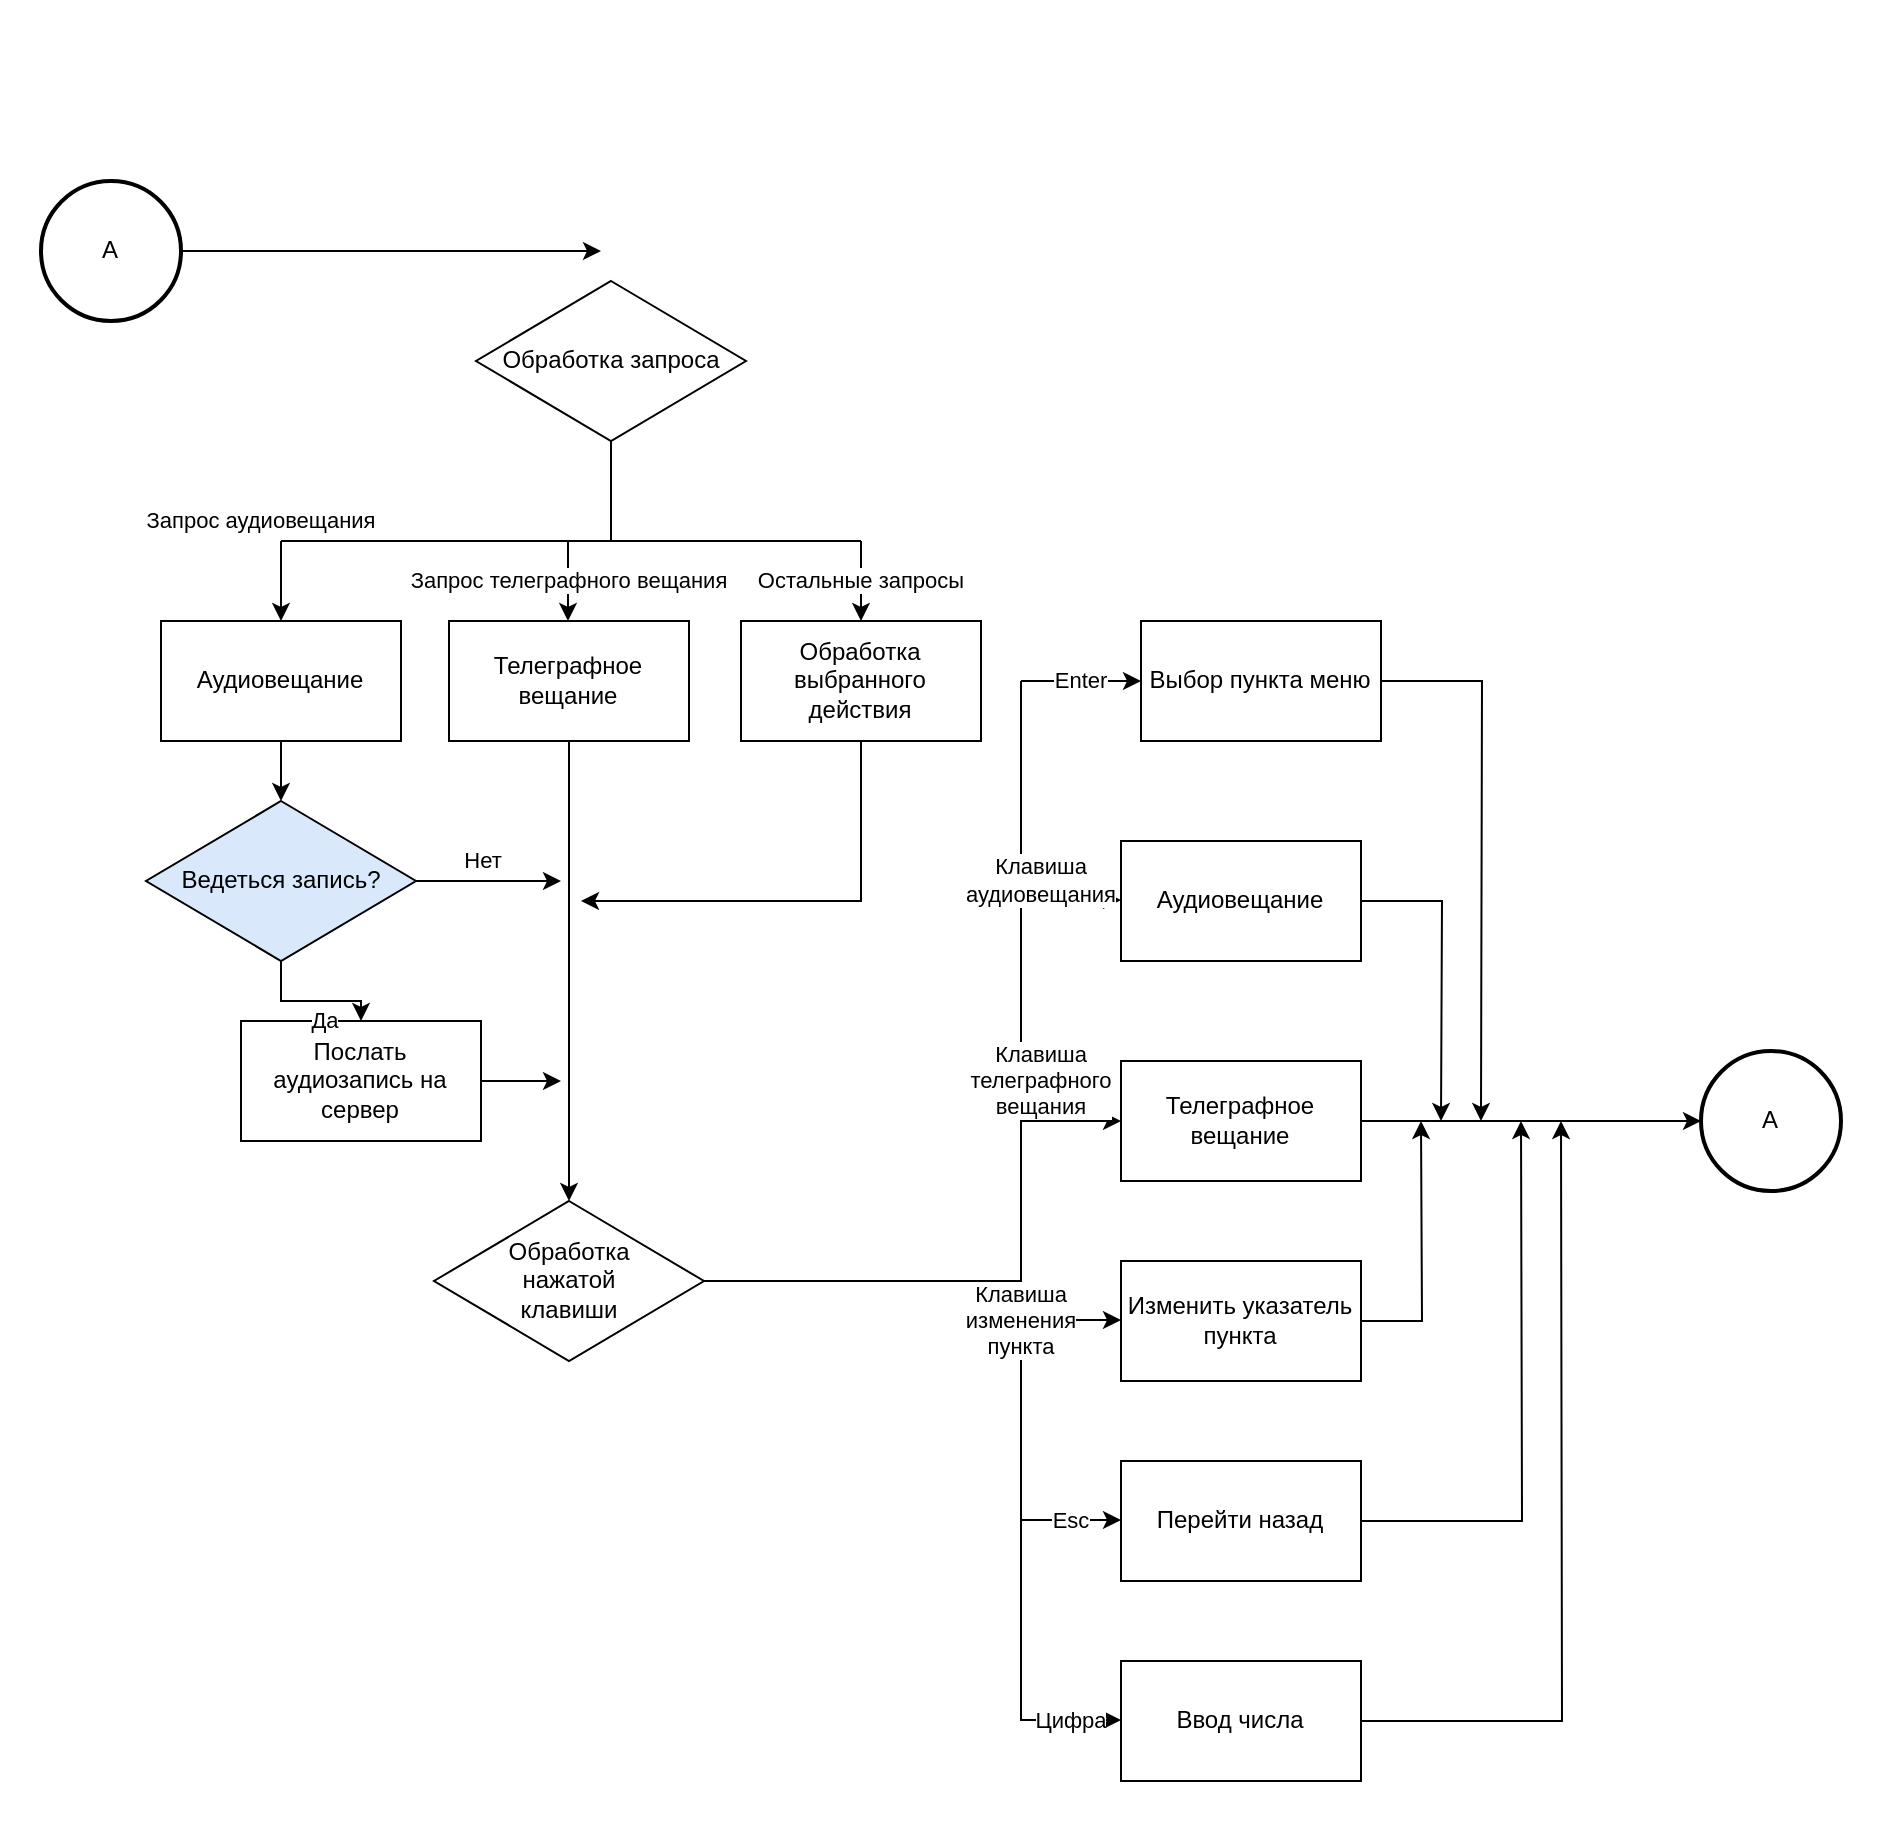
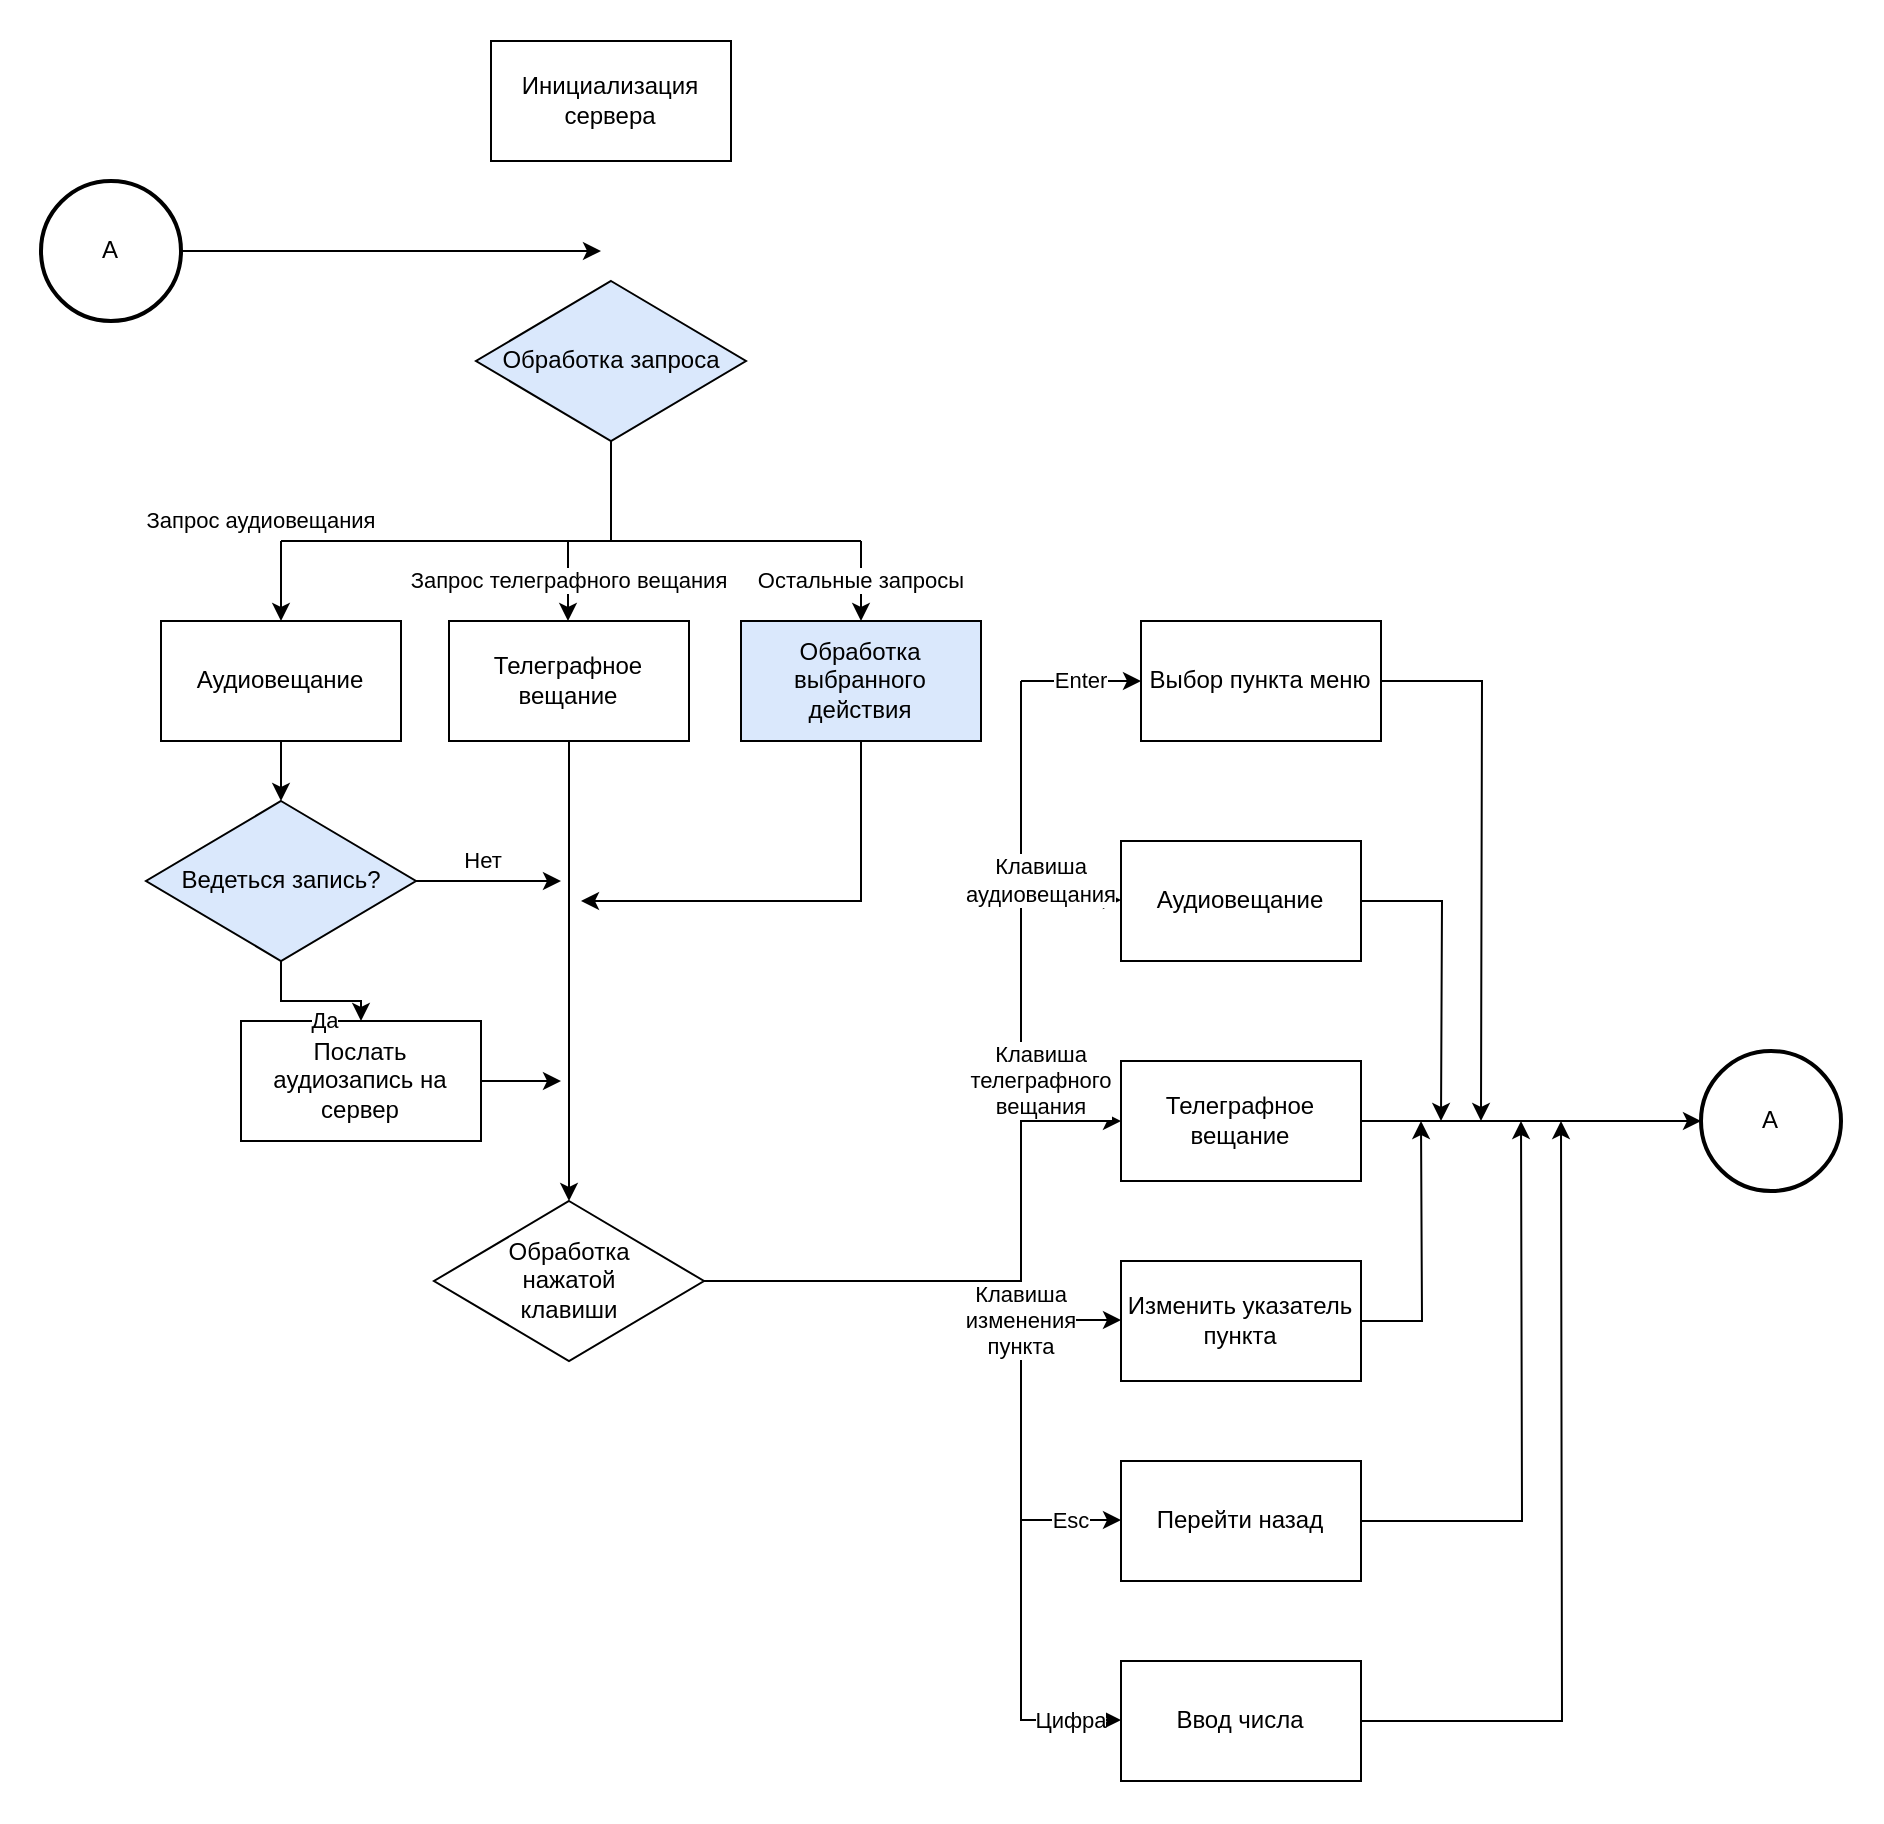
none -> (611, 101)
(611, 361) -> (611, 361)
(861, 681) -> (861, 681)
